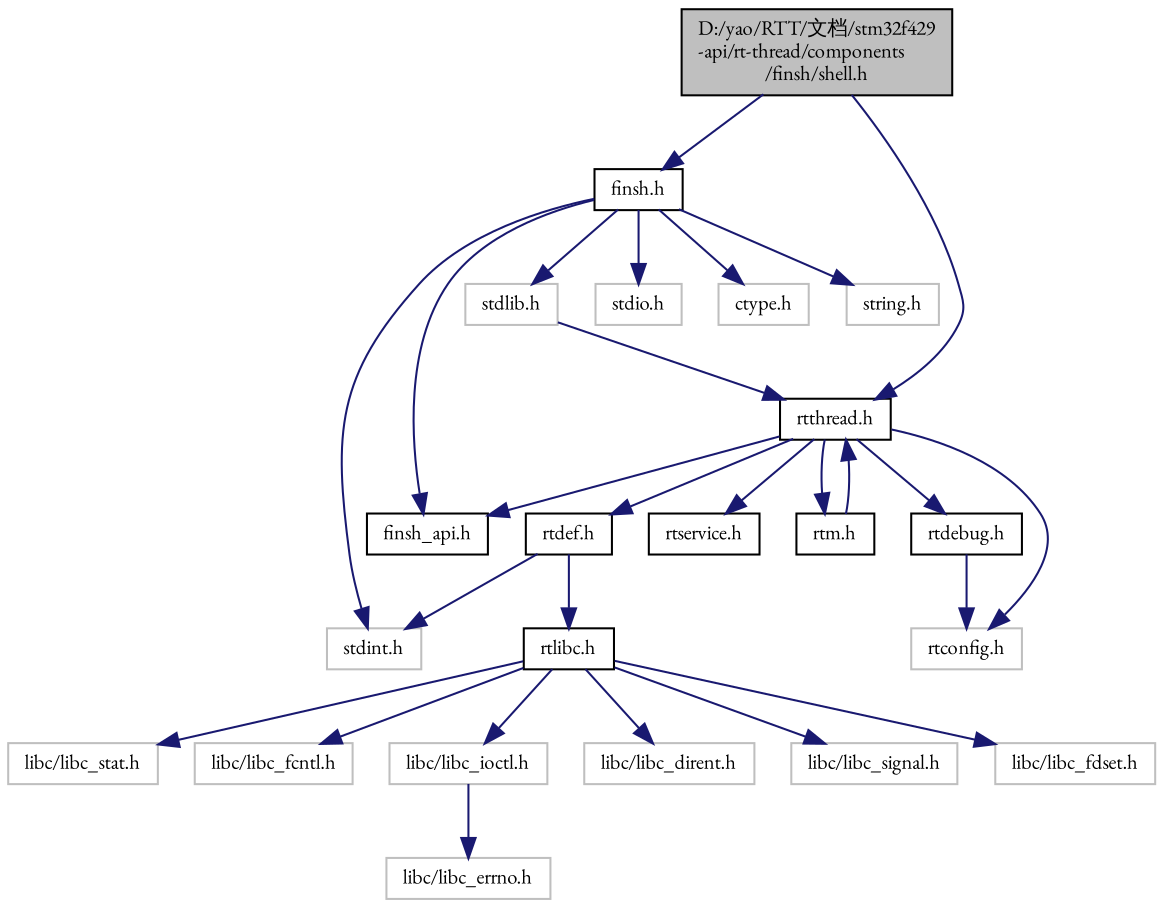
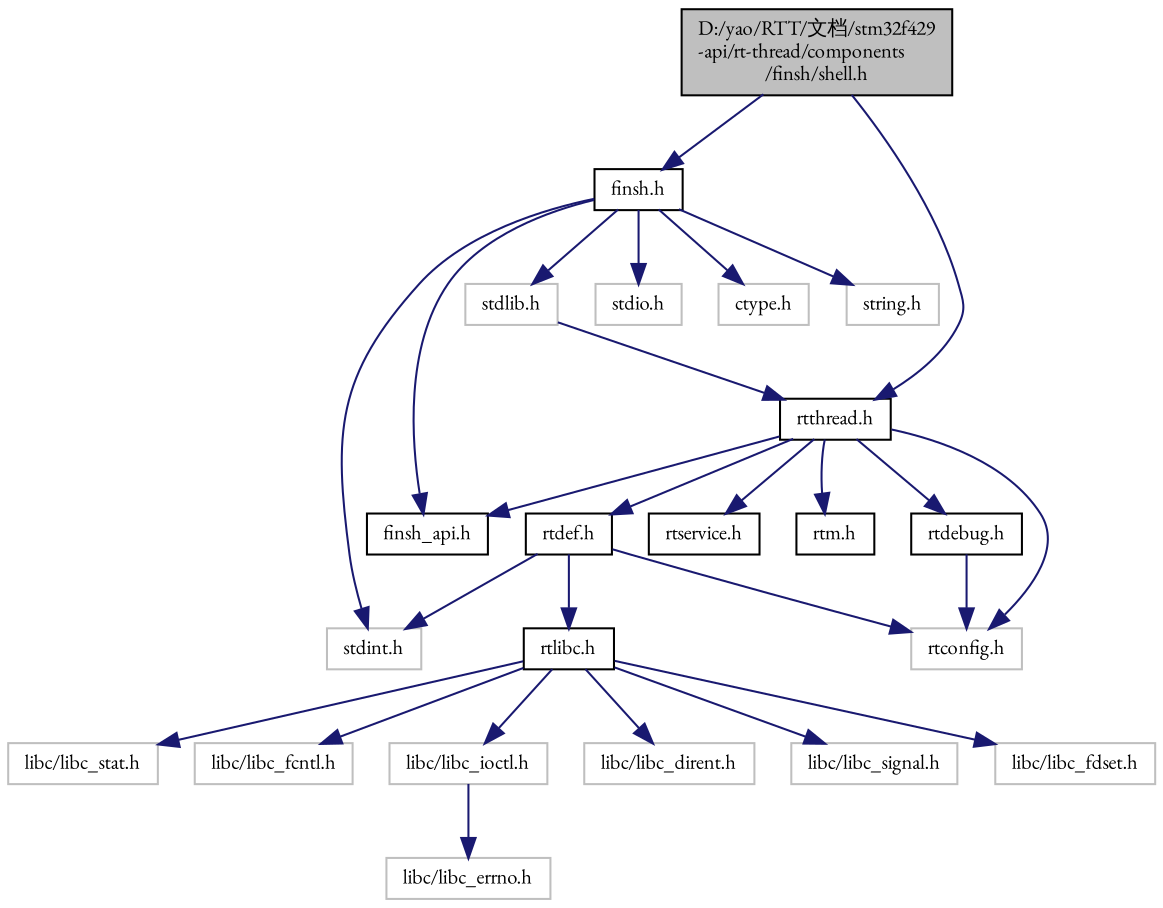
(849, 487) -> none
none -> (752, 589)
